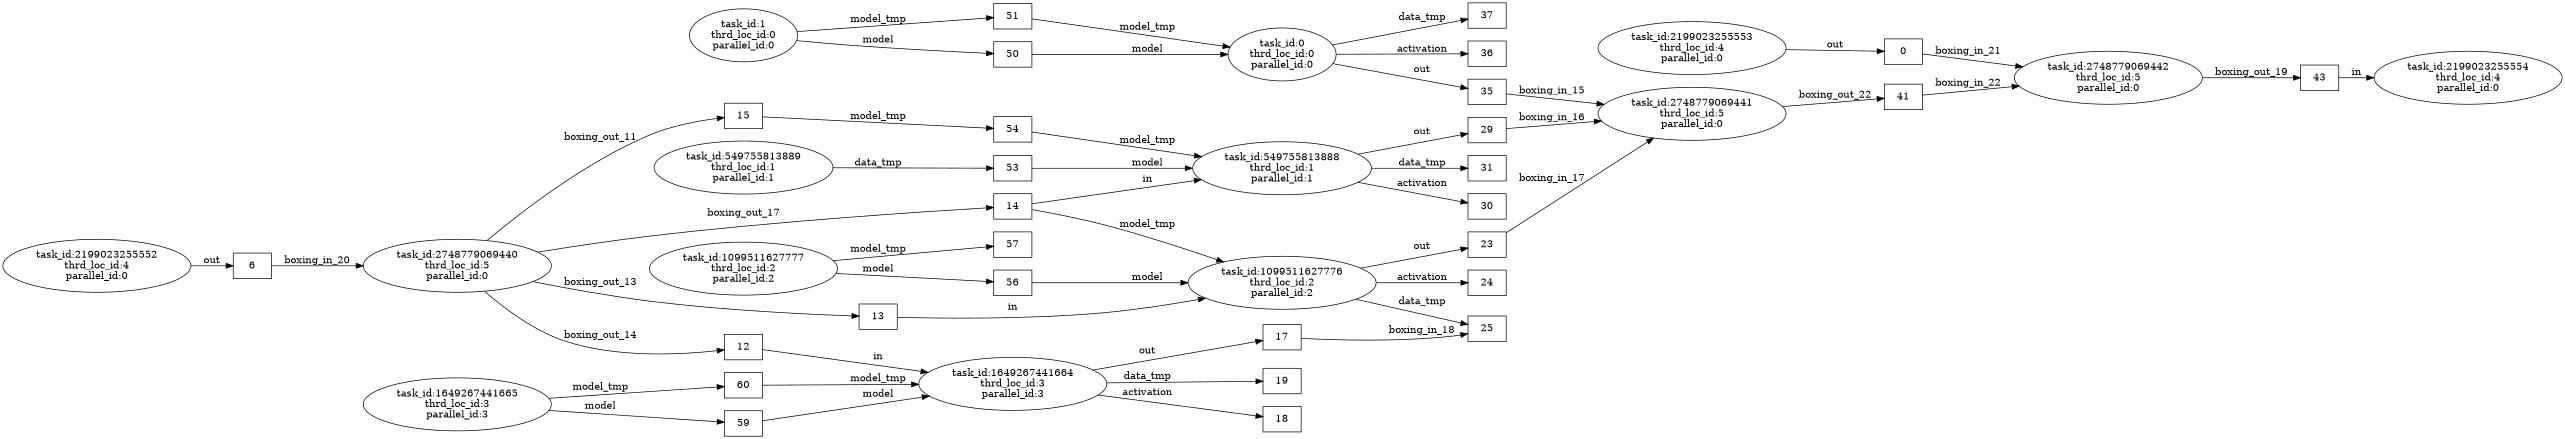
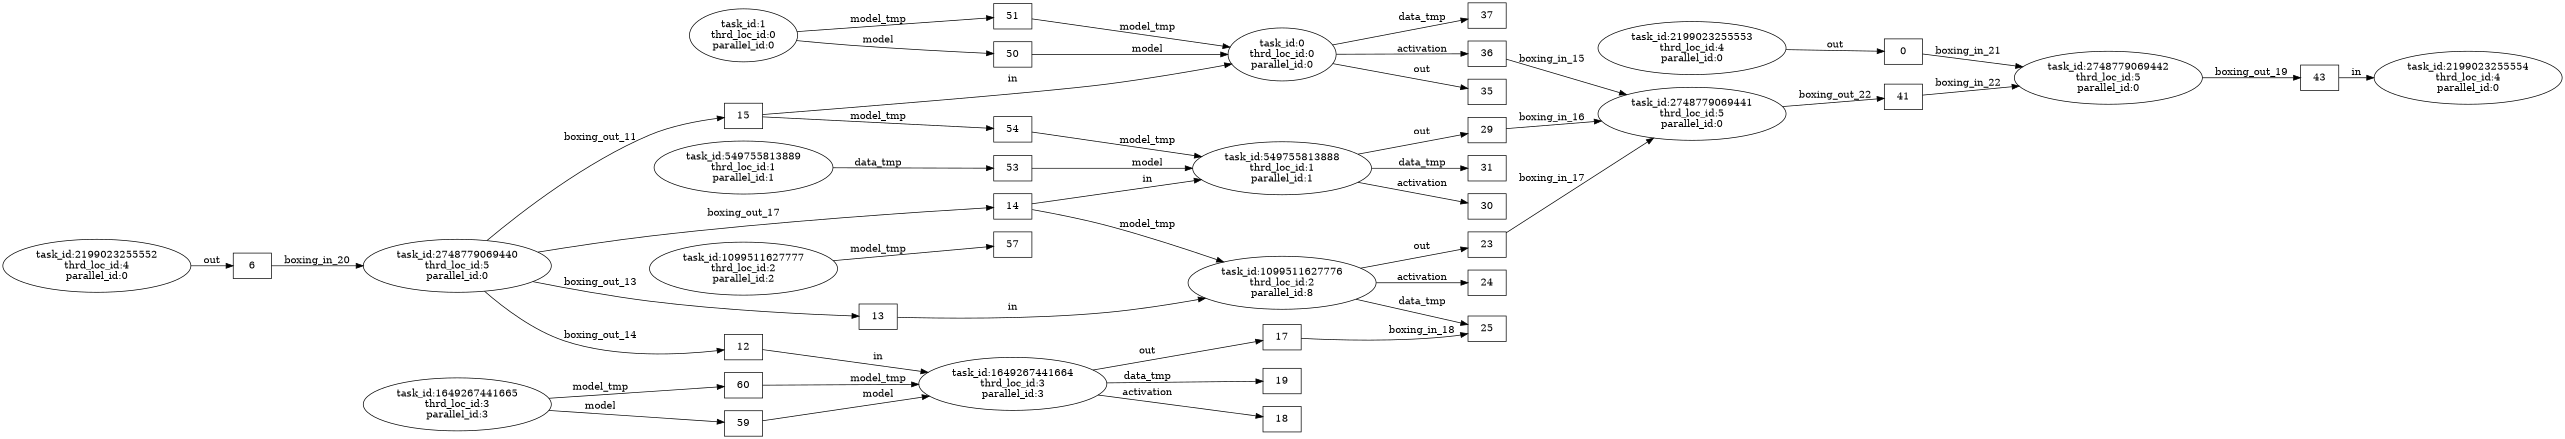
none -> (994, 95)
(1552, 99) -> (1563, 76)
(1013, 283) -> none
(1282, 283) -> (1282, 283)
